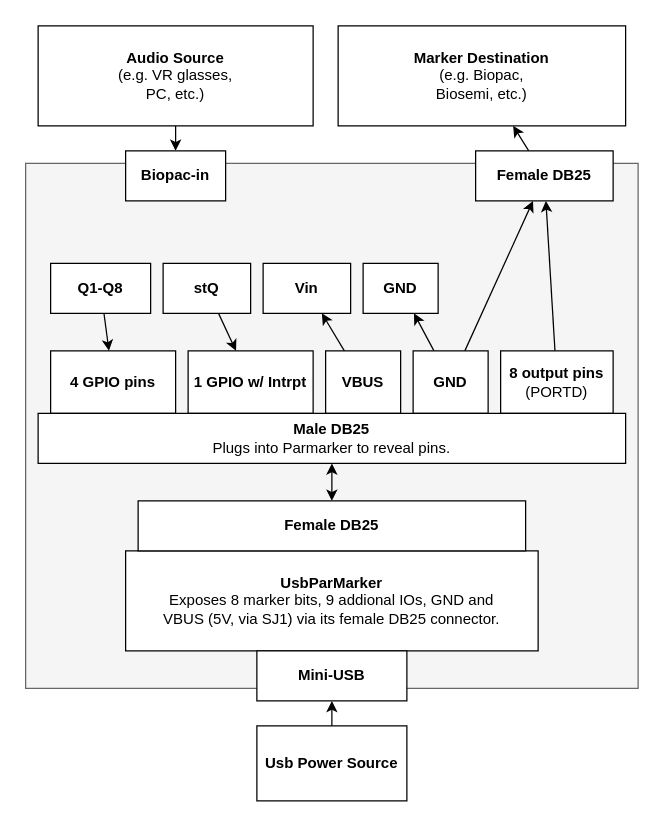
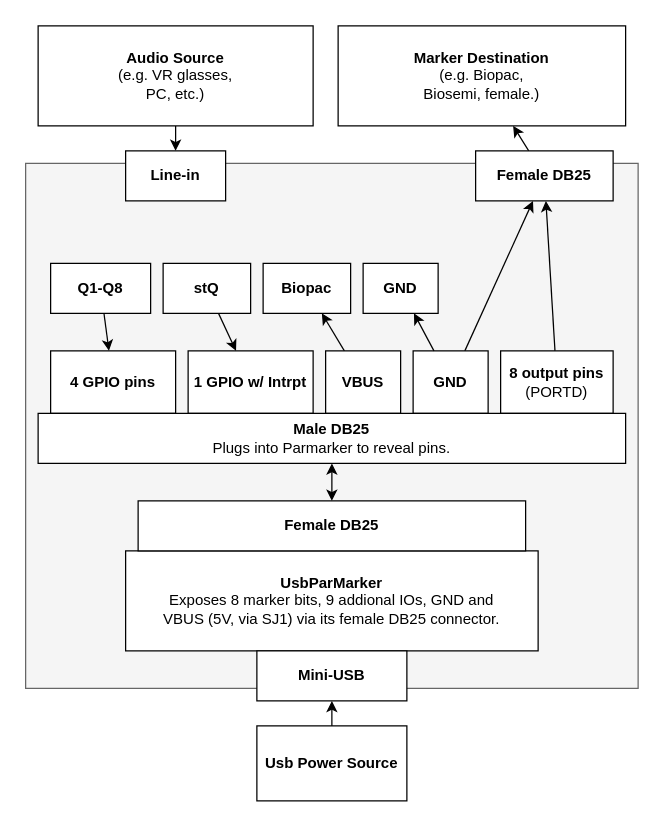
(482, 76) -> (482, 76)
(176, 176) -> (176, 176)
(307, 288) -> (307, 288)
